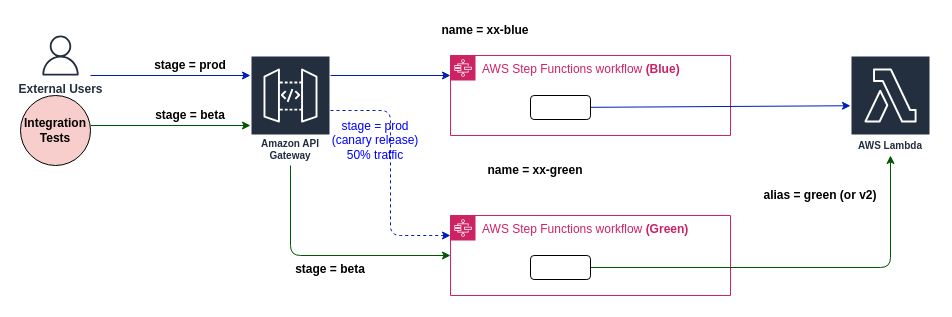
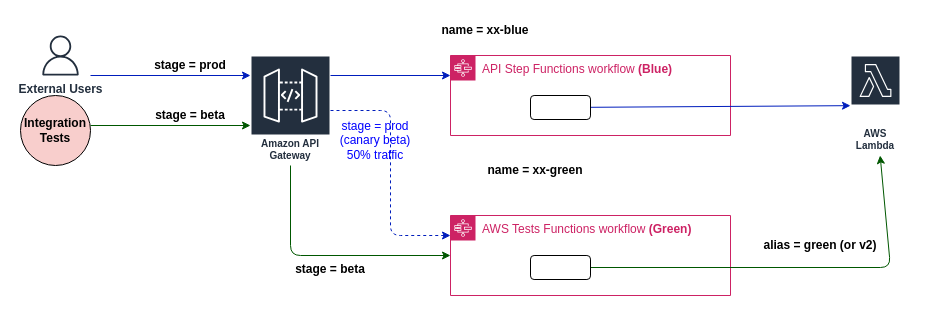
(586, 70) -> (586, 70)
(891, 106) -> (876, 106)
(376, 141) -> (376, 141)
(821, 196) -> (821, 246)
(591, 230) -> (594, 230)
